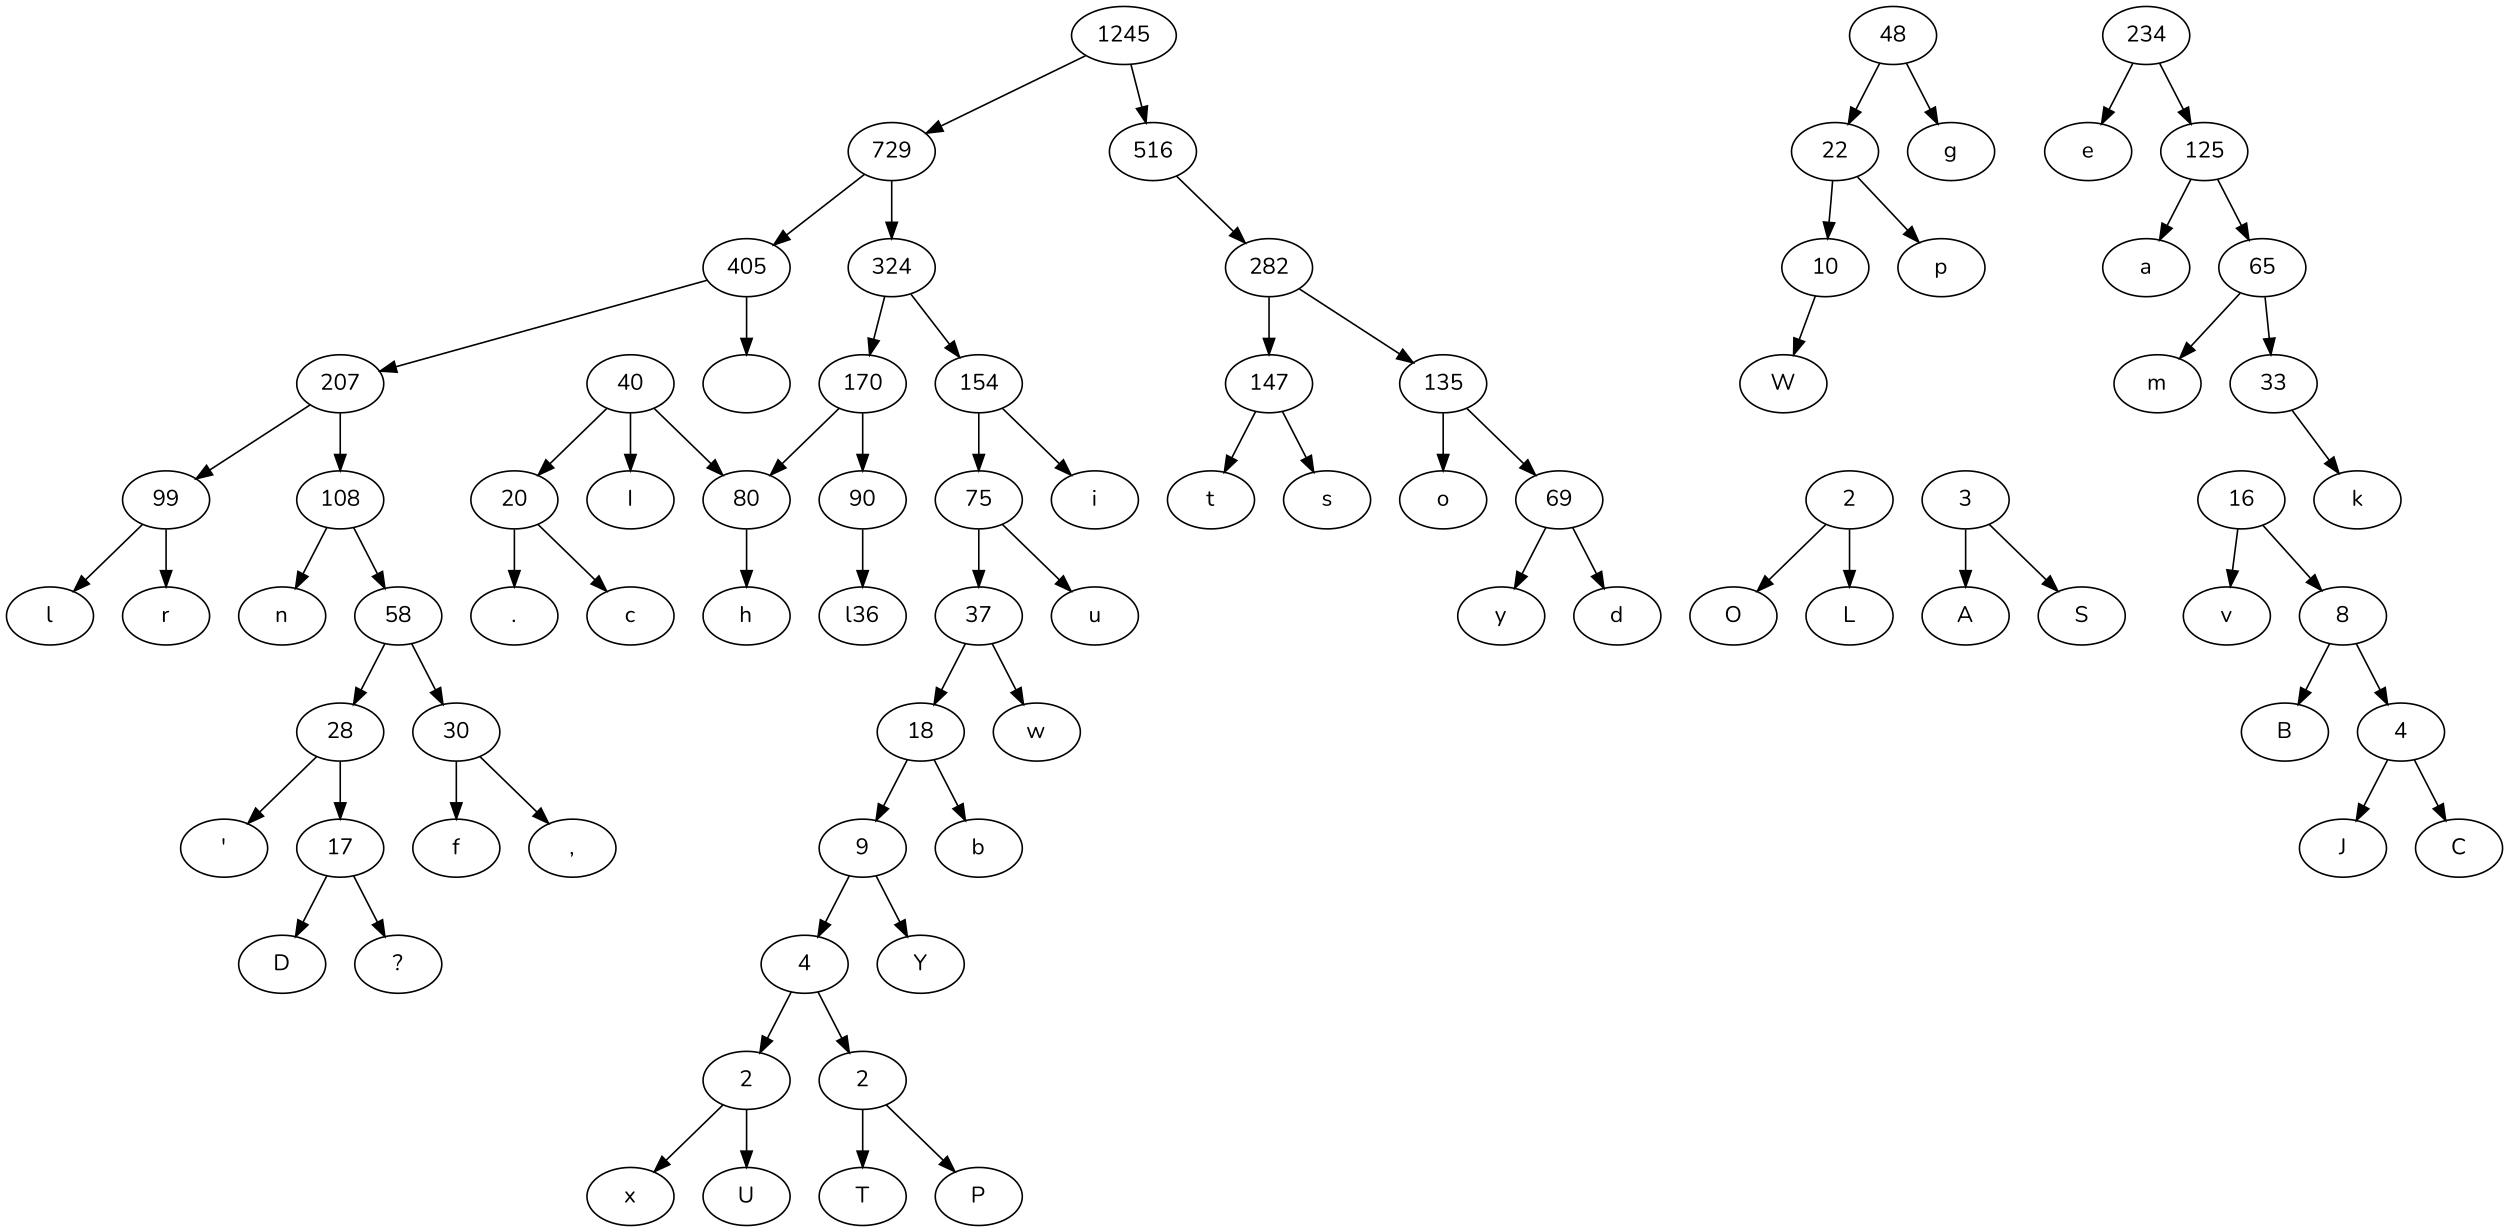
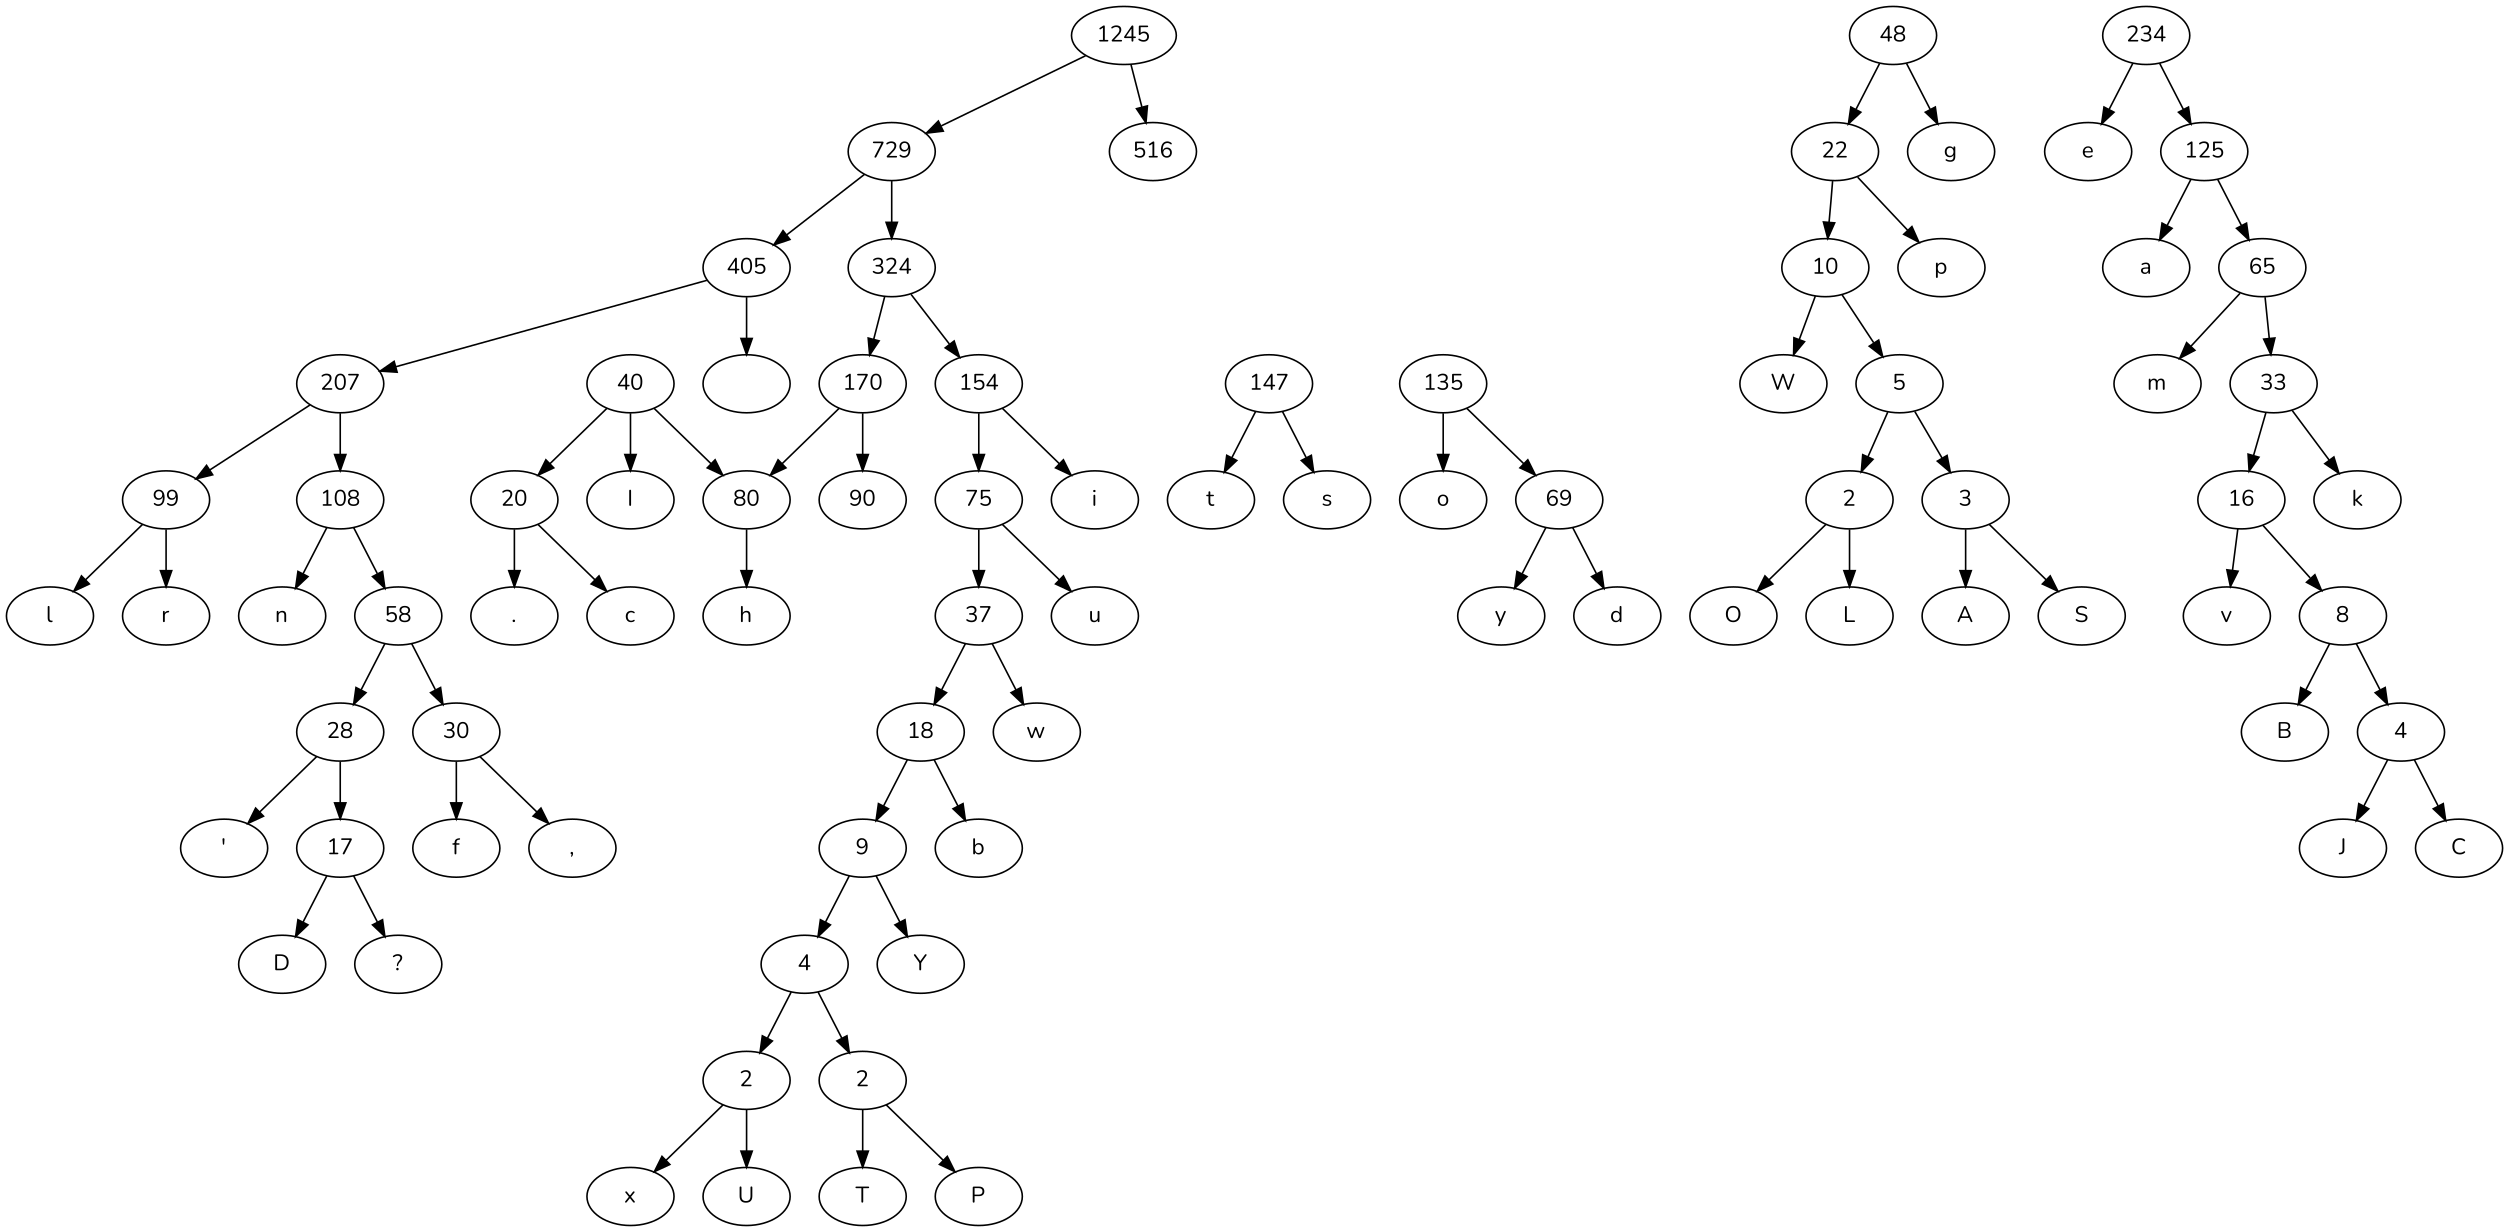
(1269, 268) -> none
none -> (1900, 384)
none -> (2260, 434)
(863, 616) -> none
